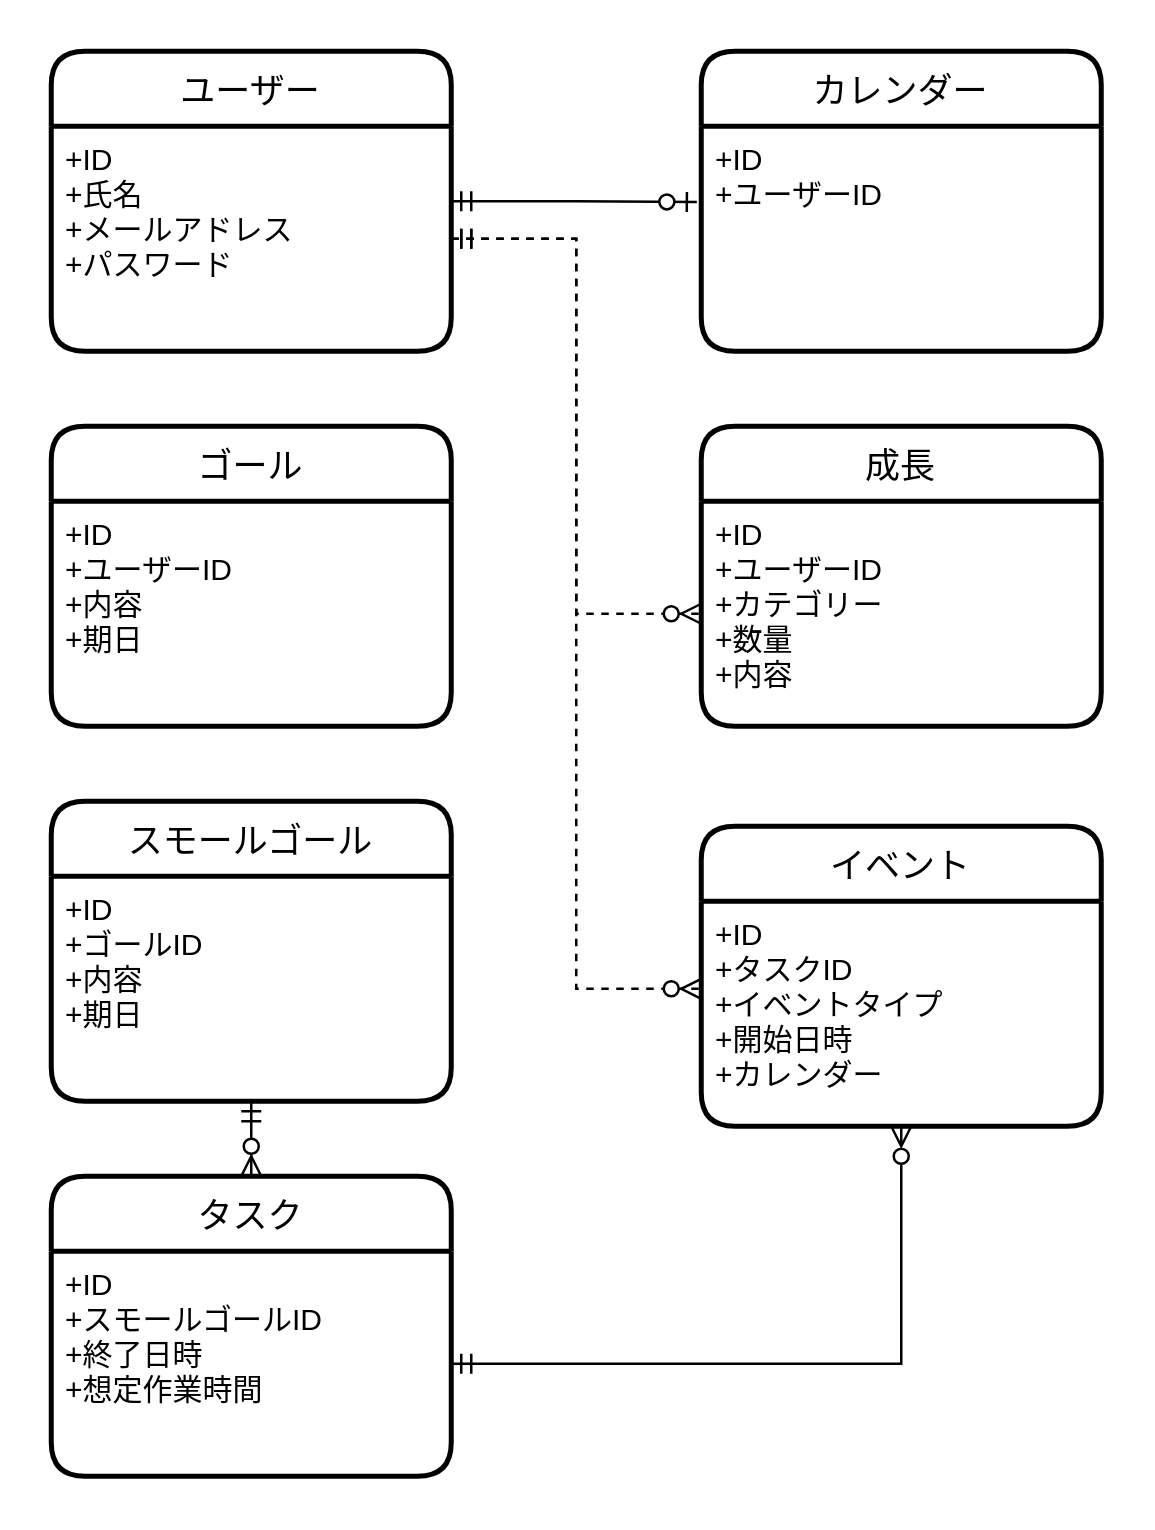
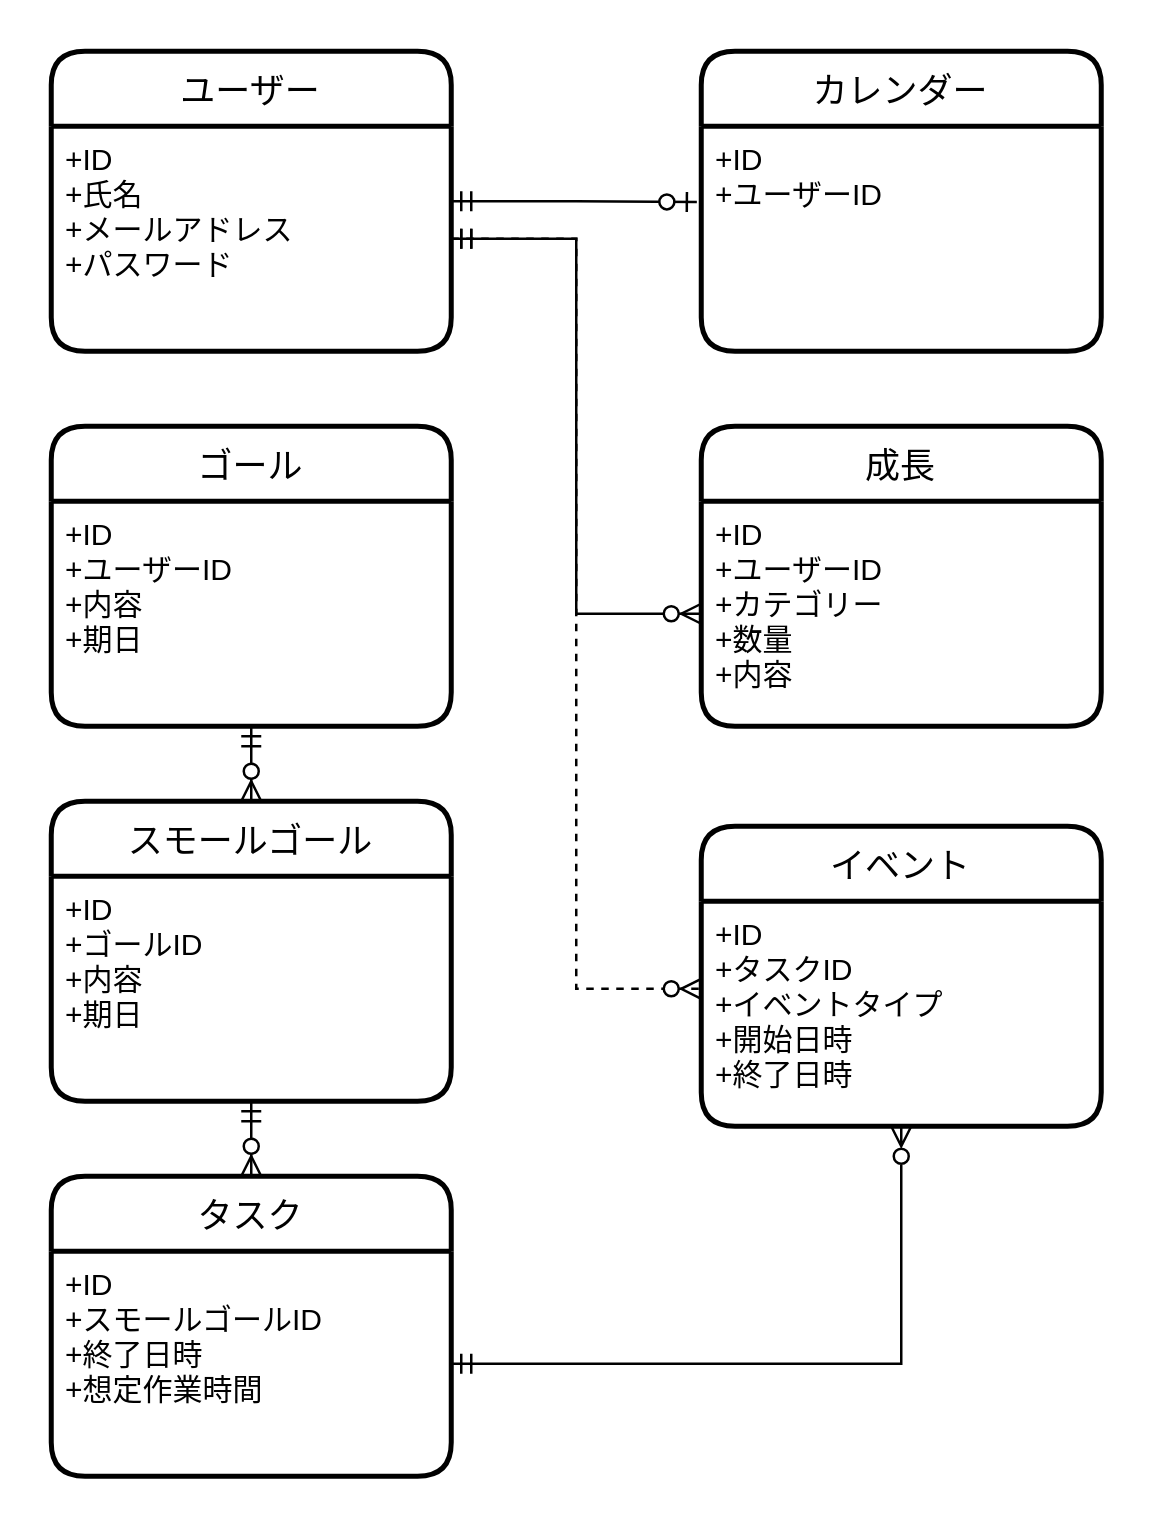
(622, 614) -> (622, 614)
none -> (251, 748)
(740, 935) -> (740, 935)
